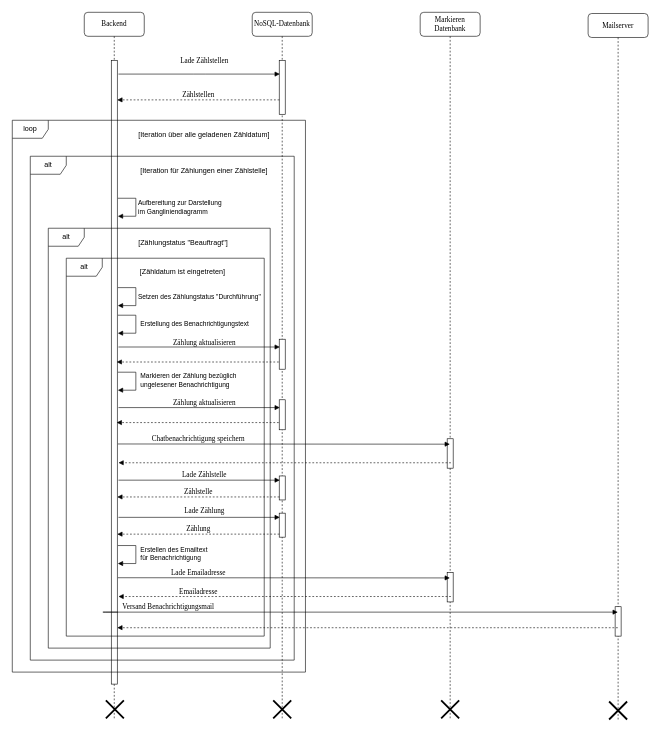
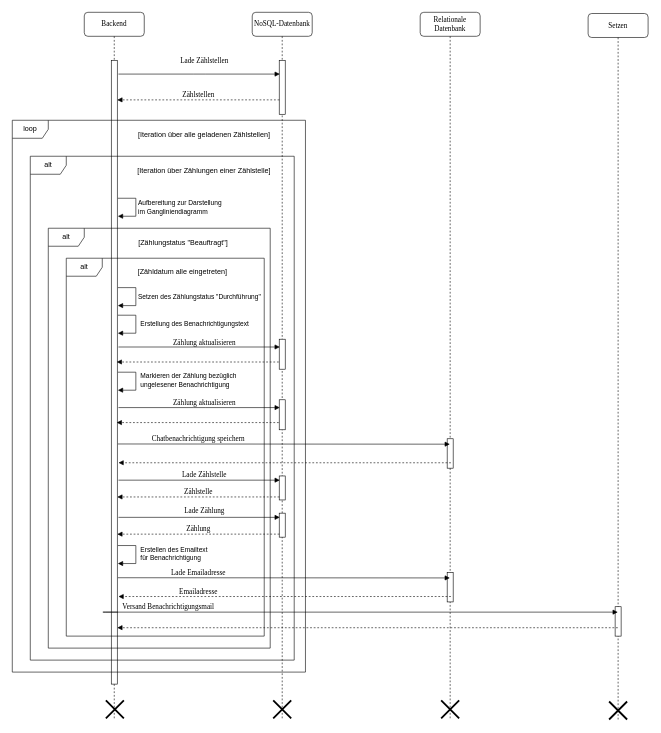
(450, 24) -> (450, 24)
(618, 26) -> (618, 26)
(204, 135) -> (204, 135)
(204, 171) -> (204, 171)
(183, 272) -> (183, 272)
